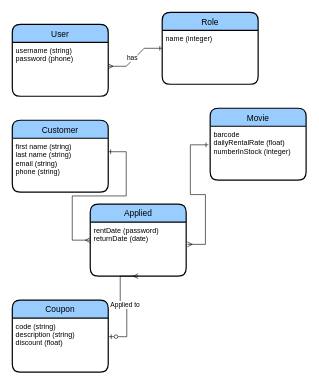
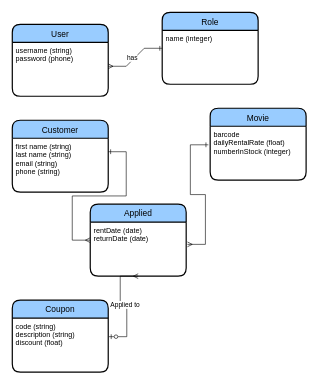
(131, 230) -> (123, 230)
